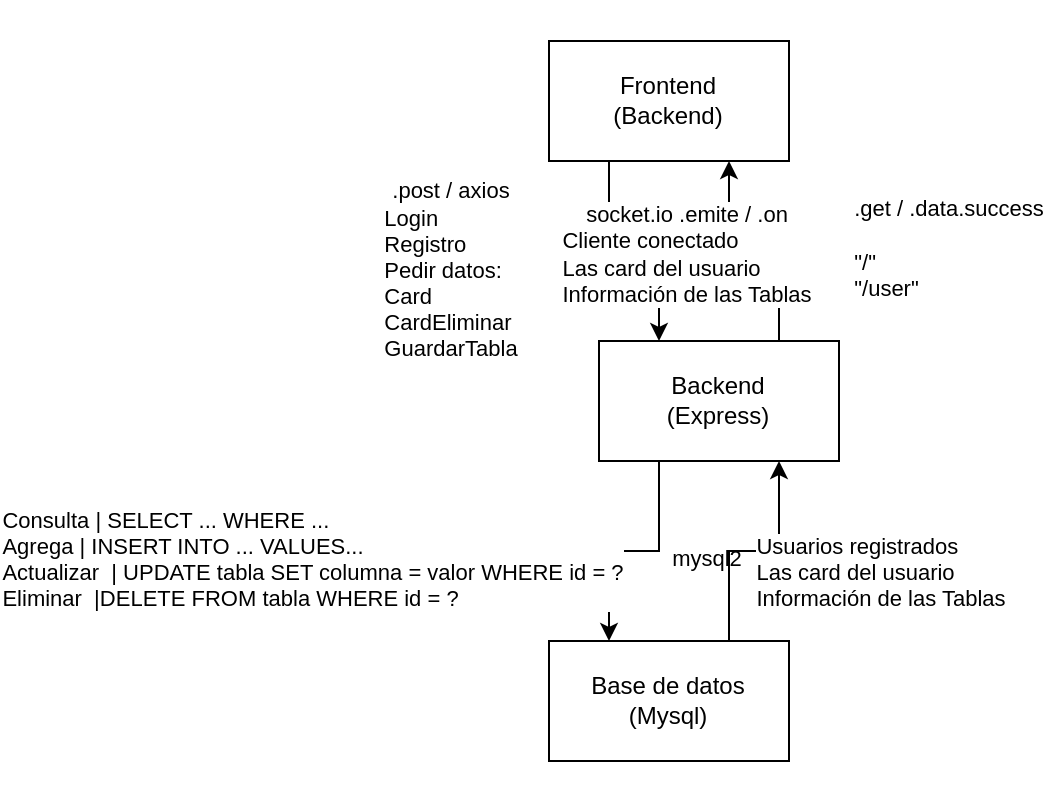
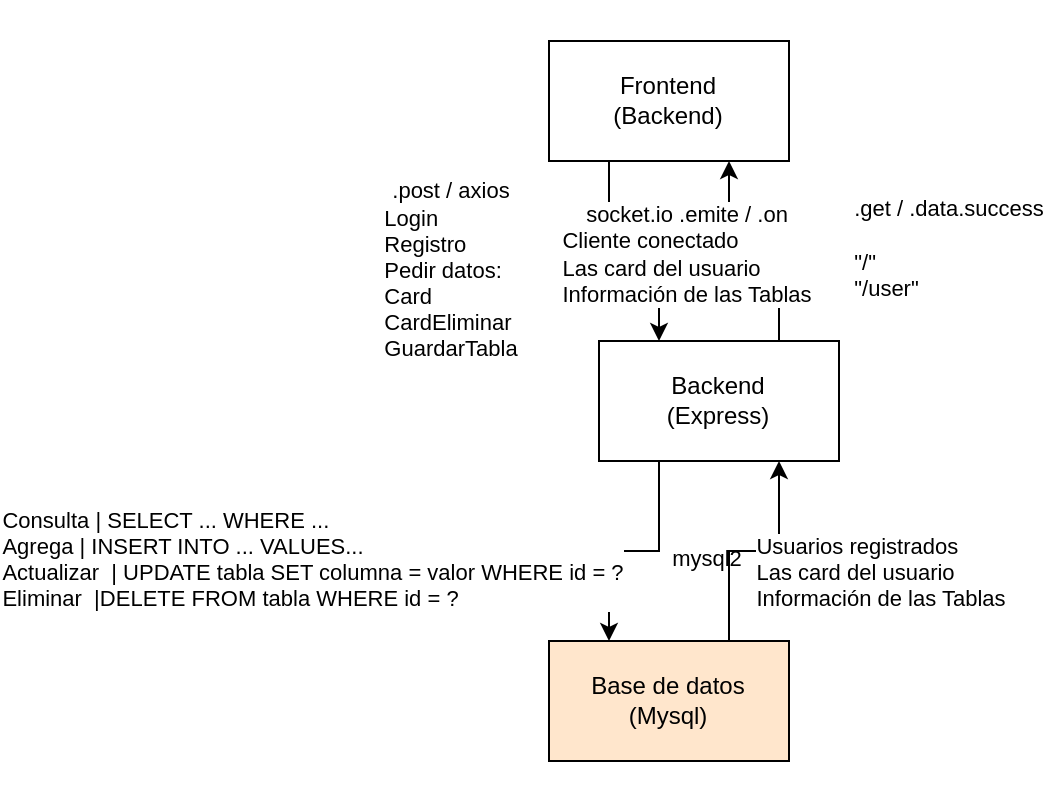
(669, 701) -> (669, 701)
